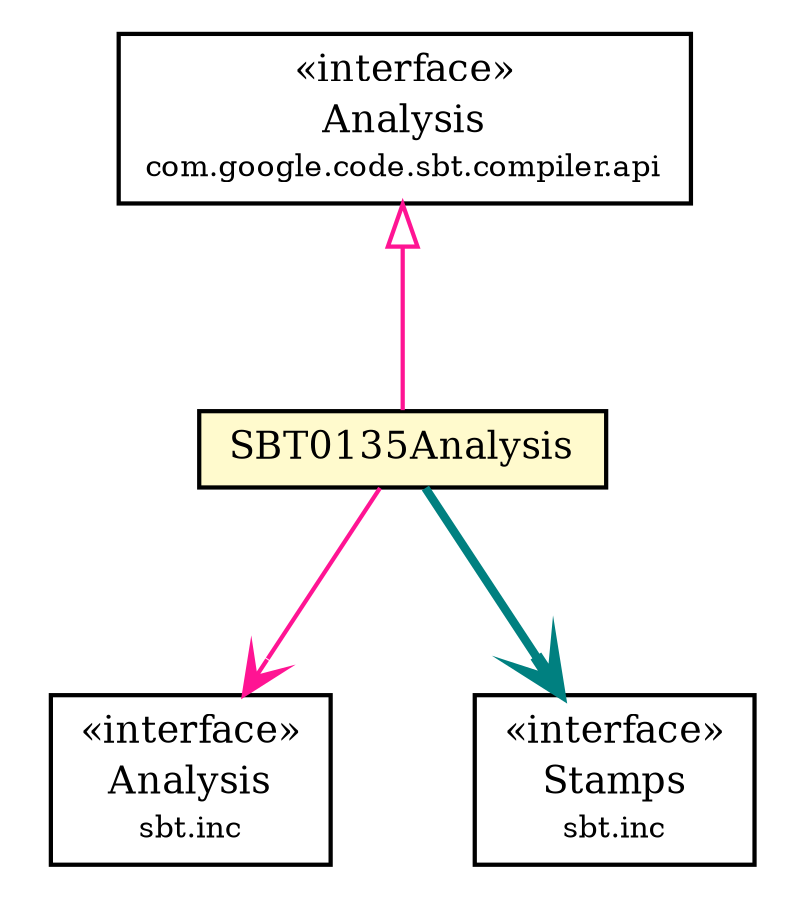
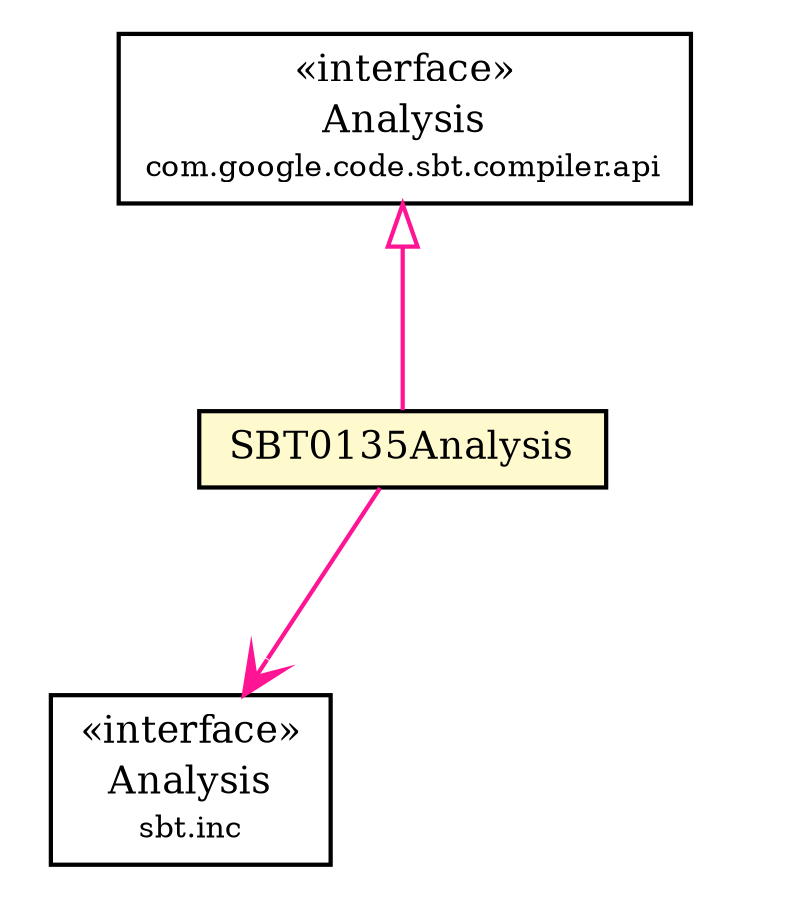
(615, 780) -> none
